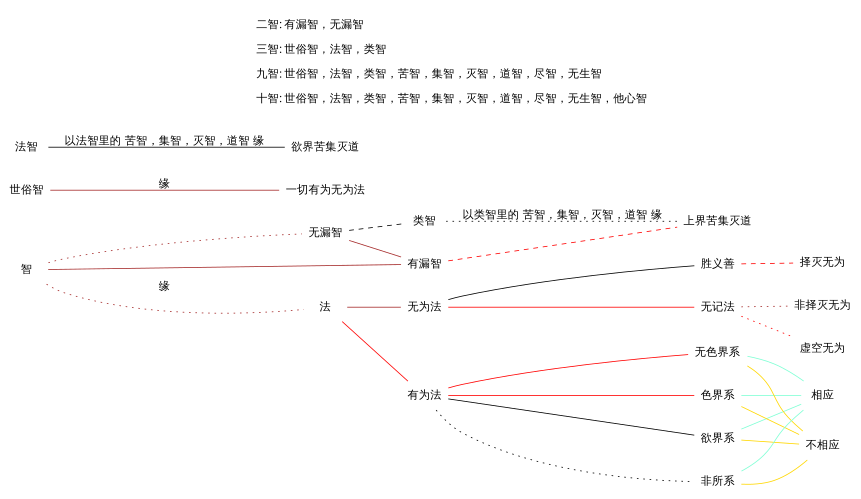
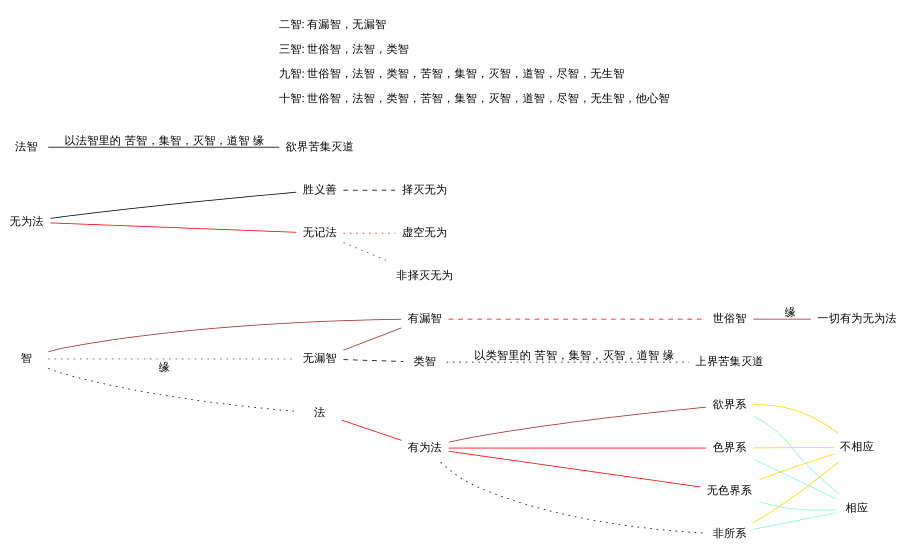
(563, 244) -> (577, 319)
(767, 263) -> (369, 190)
(374, 307) -> none
(173, 311) -> (172, 396)
(571, 417) -> (577, 422)
